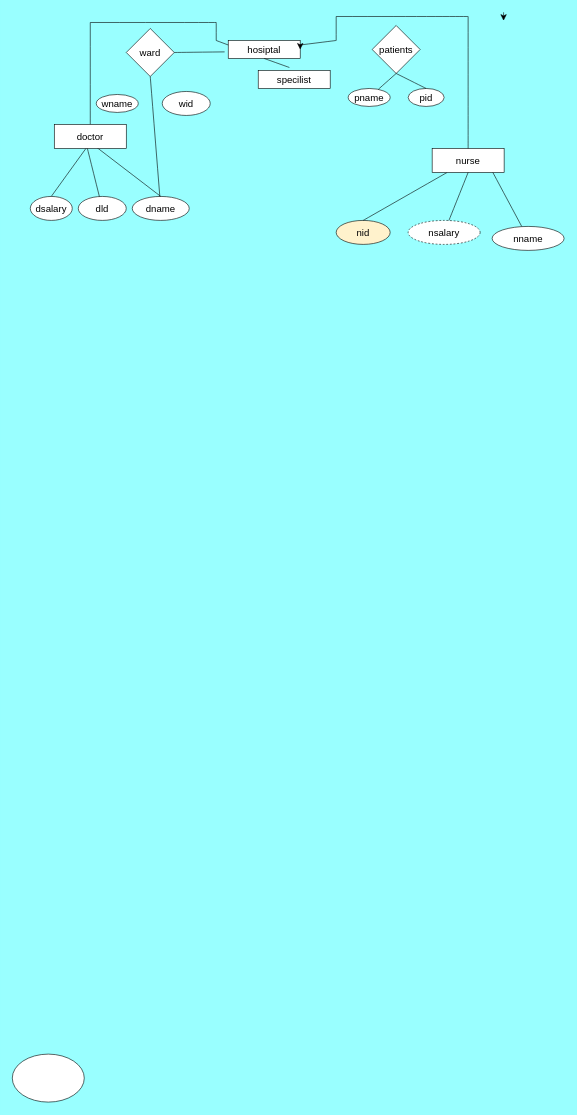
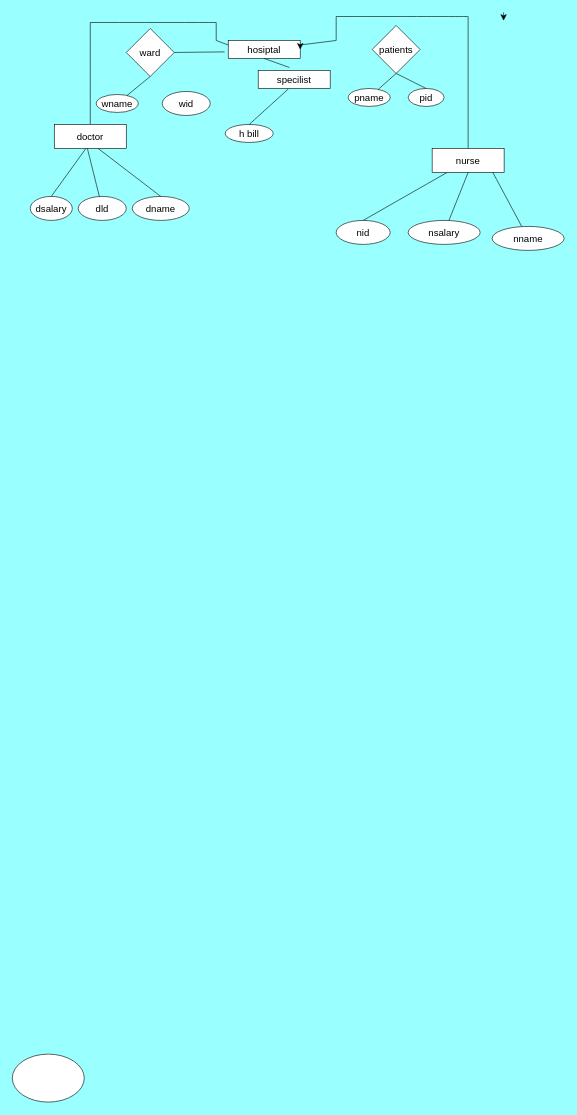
none -> (269, 106)
none -> (249, 134)
(155, 135) -> (139, 86)
(363, 233) -> (363, 233)
(444, 233) -> (444, 233)
